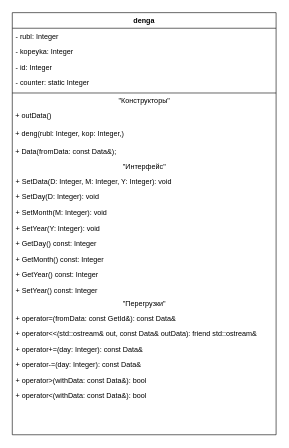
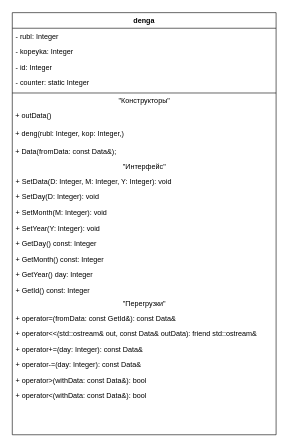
(64, 275) -> (60, 275)
(64, 290) -> (60, 290)
